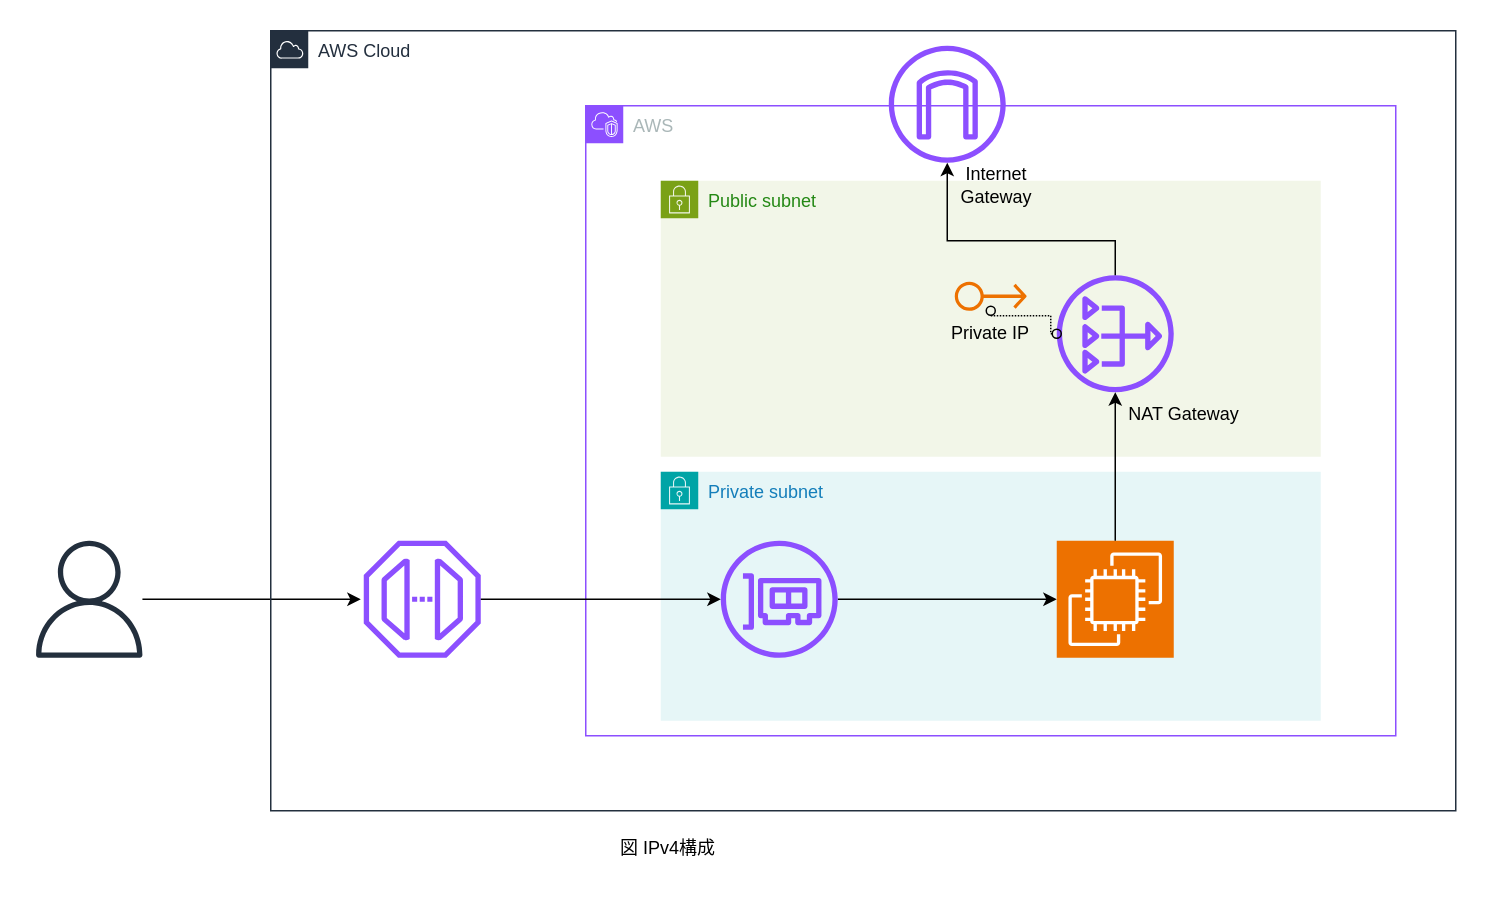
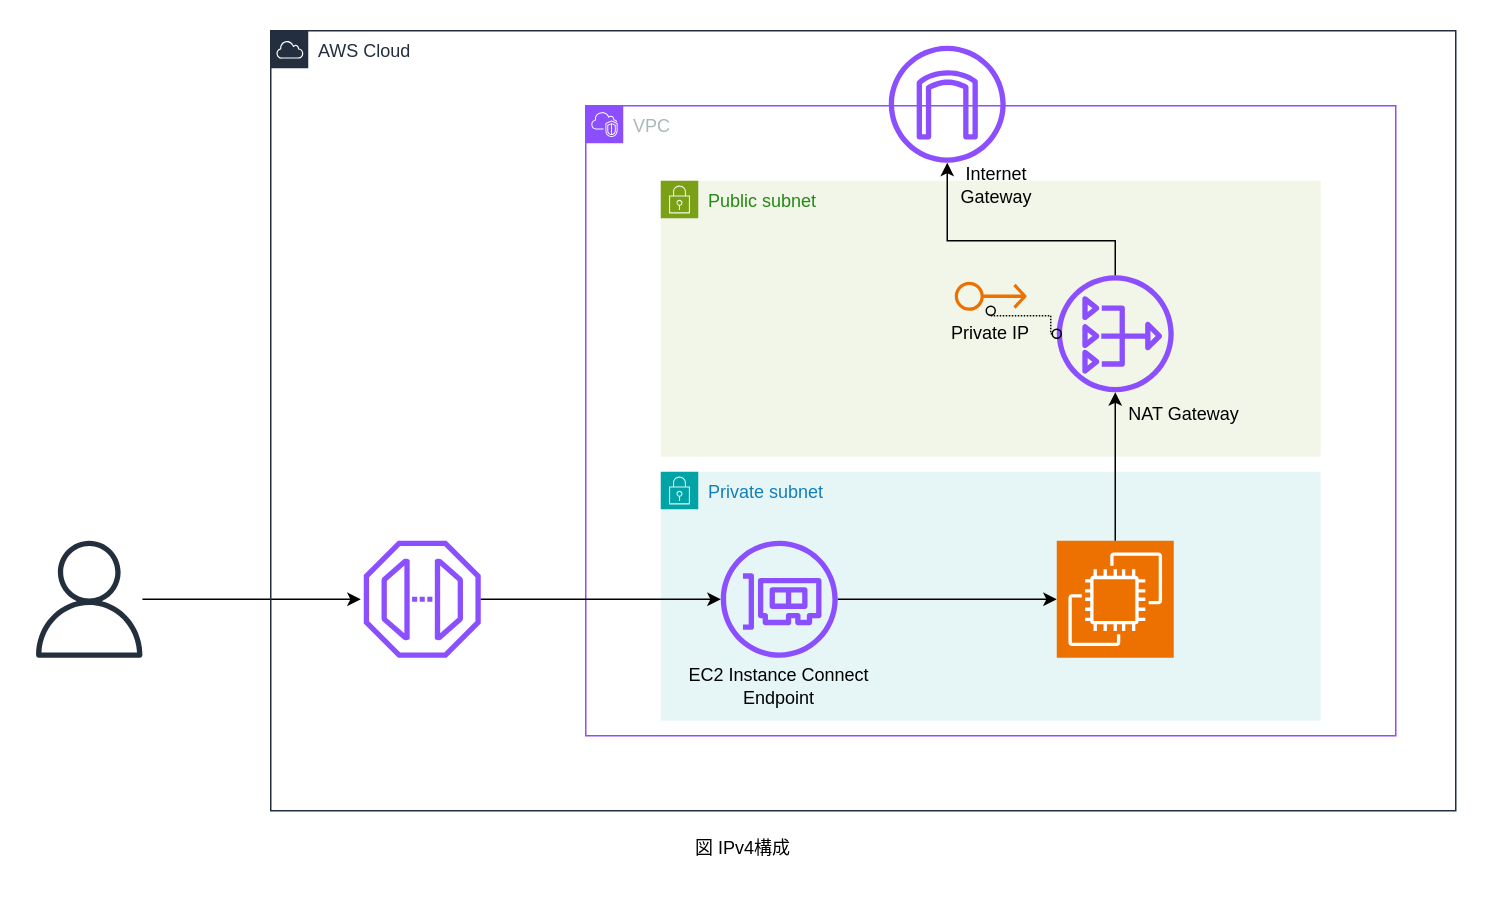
(649, 127) -> (649, 127)
none -> (779, 686)
(668, 848) -> (743, 848)
